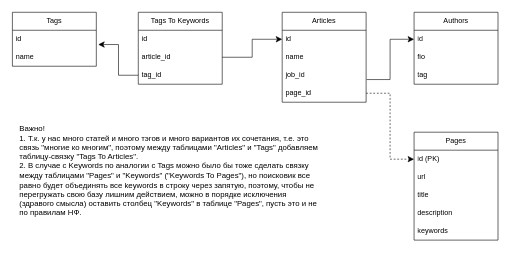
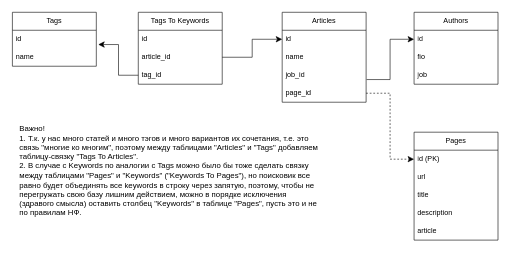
(424, 75) -> (424, 75)
(434, 231) -> (430, 231)
